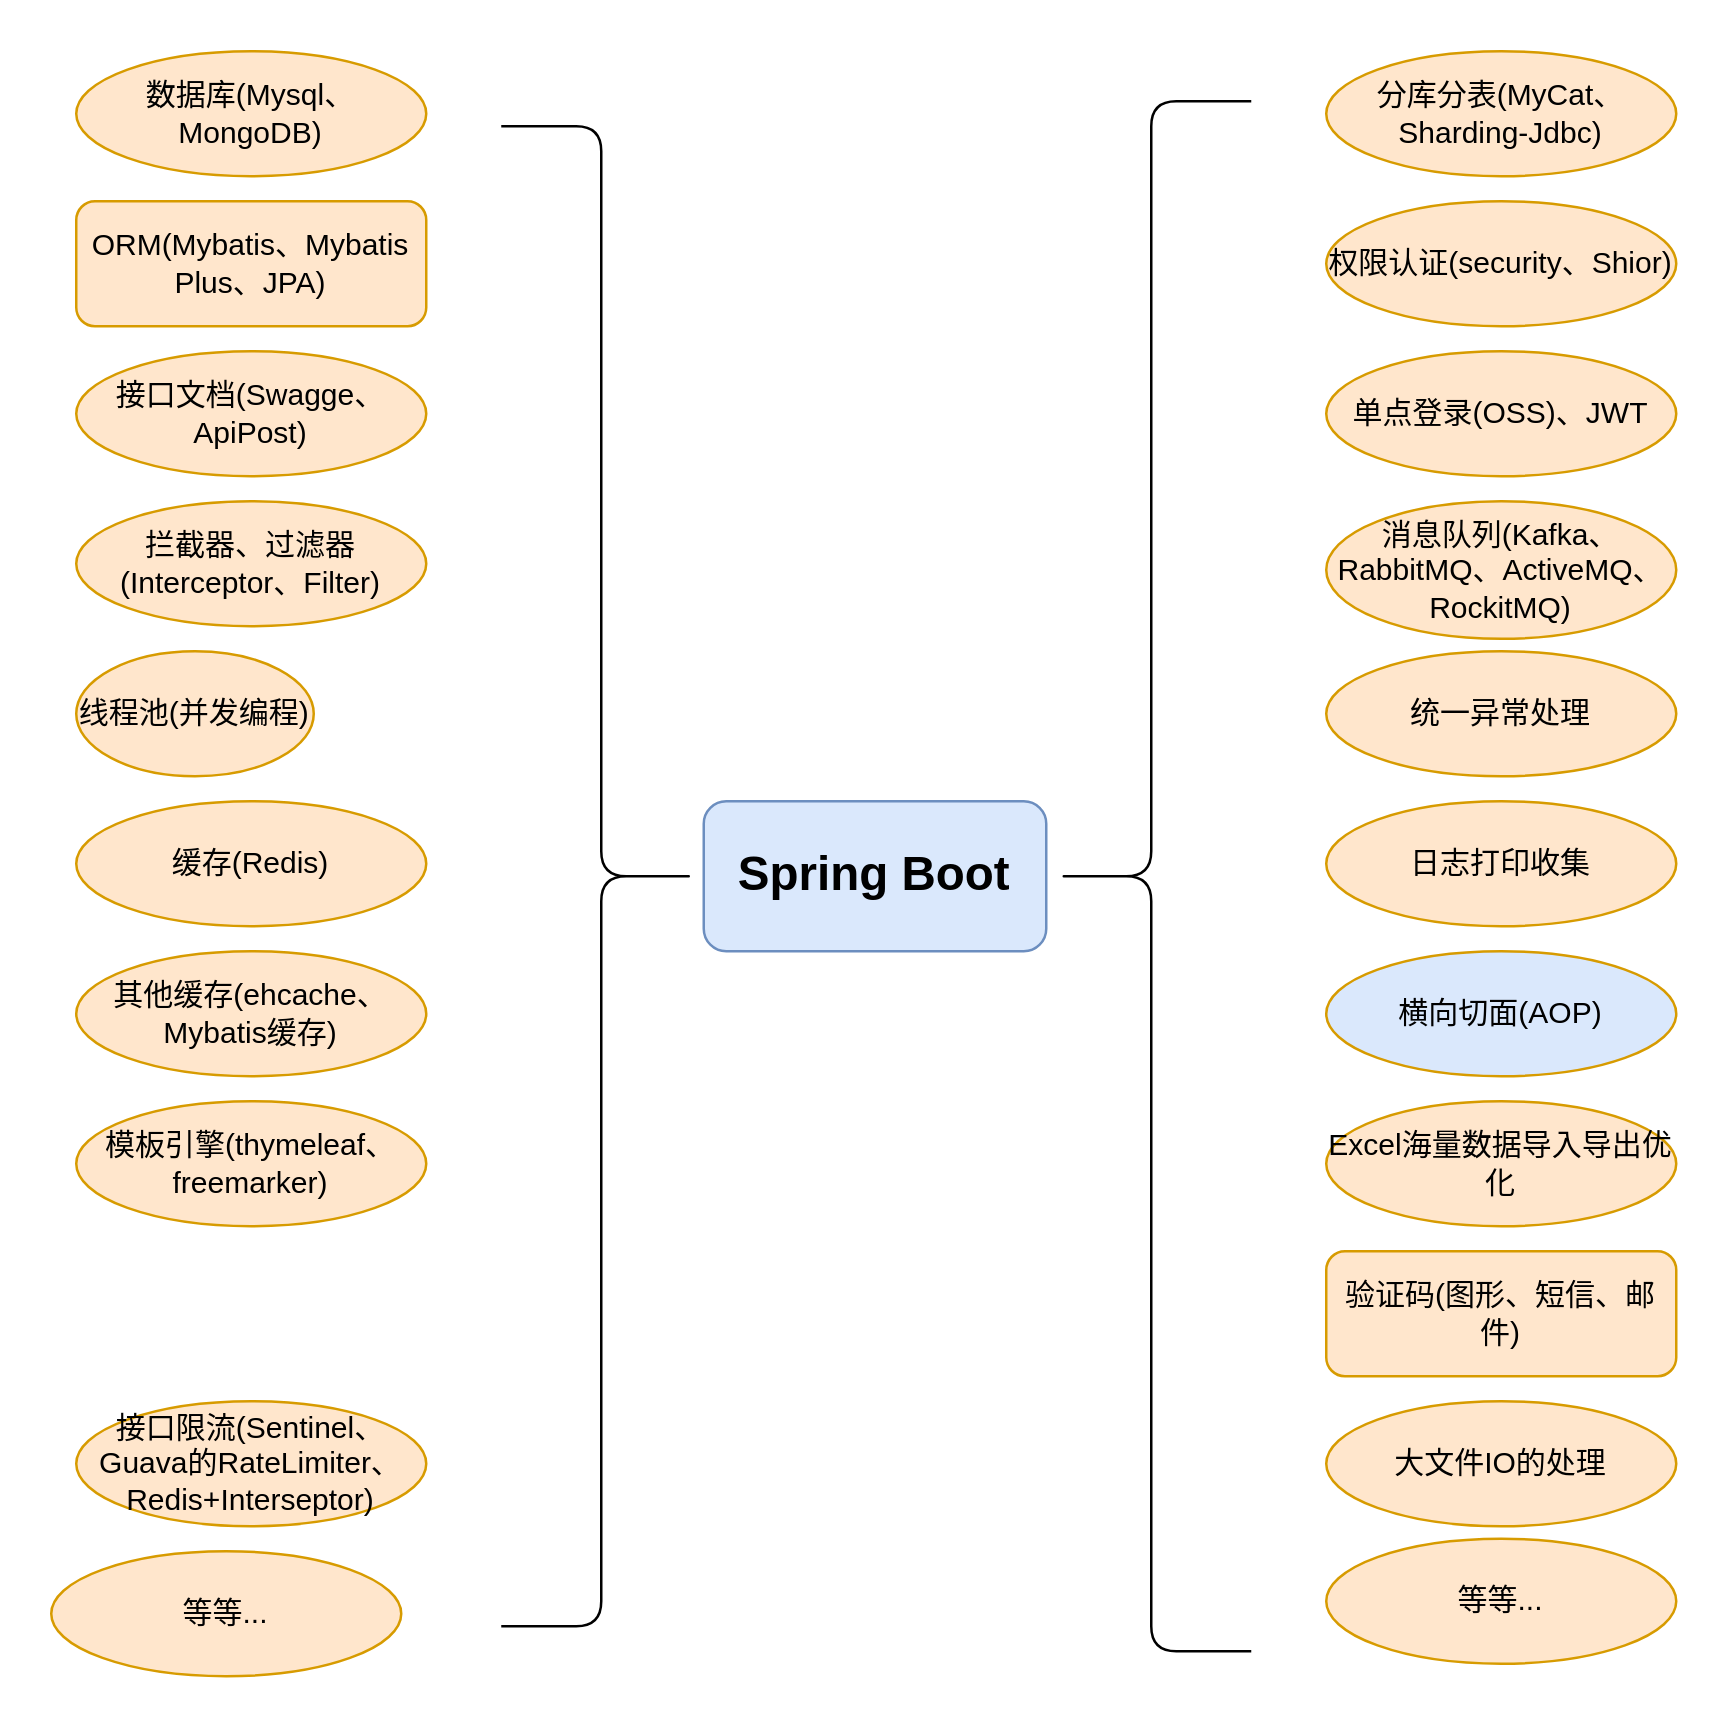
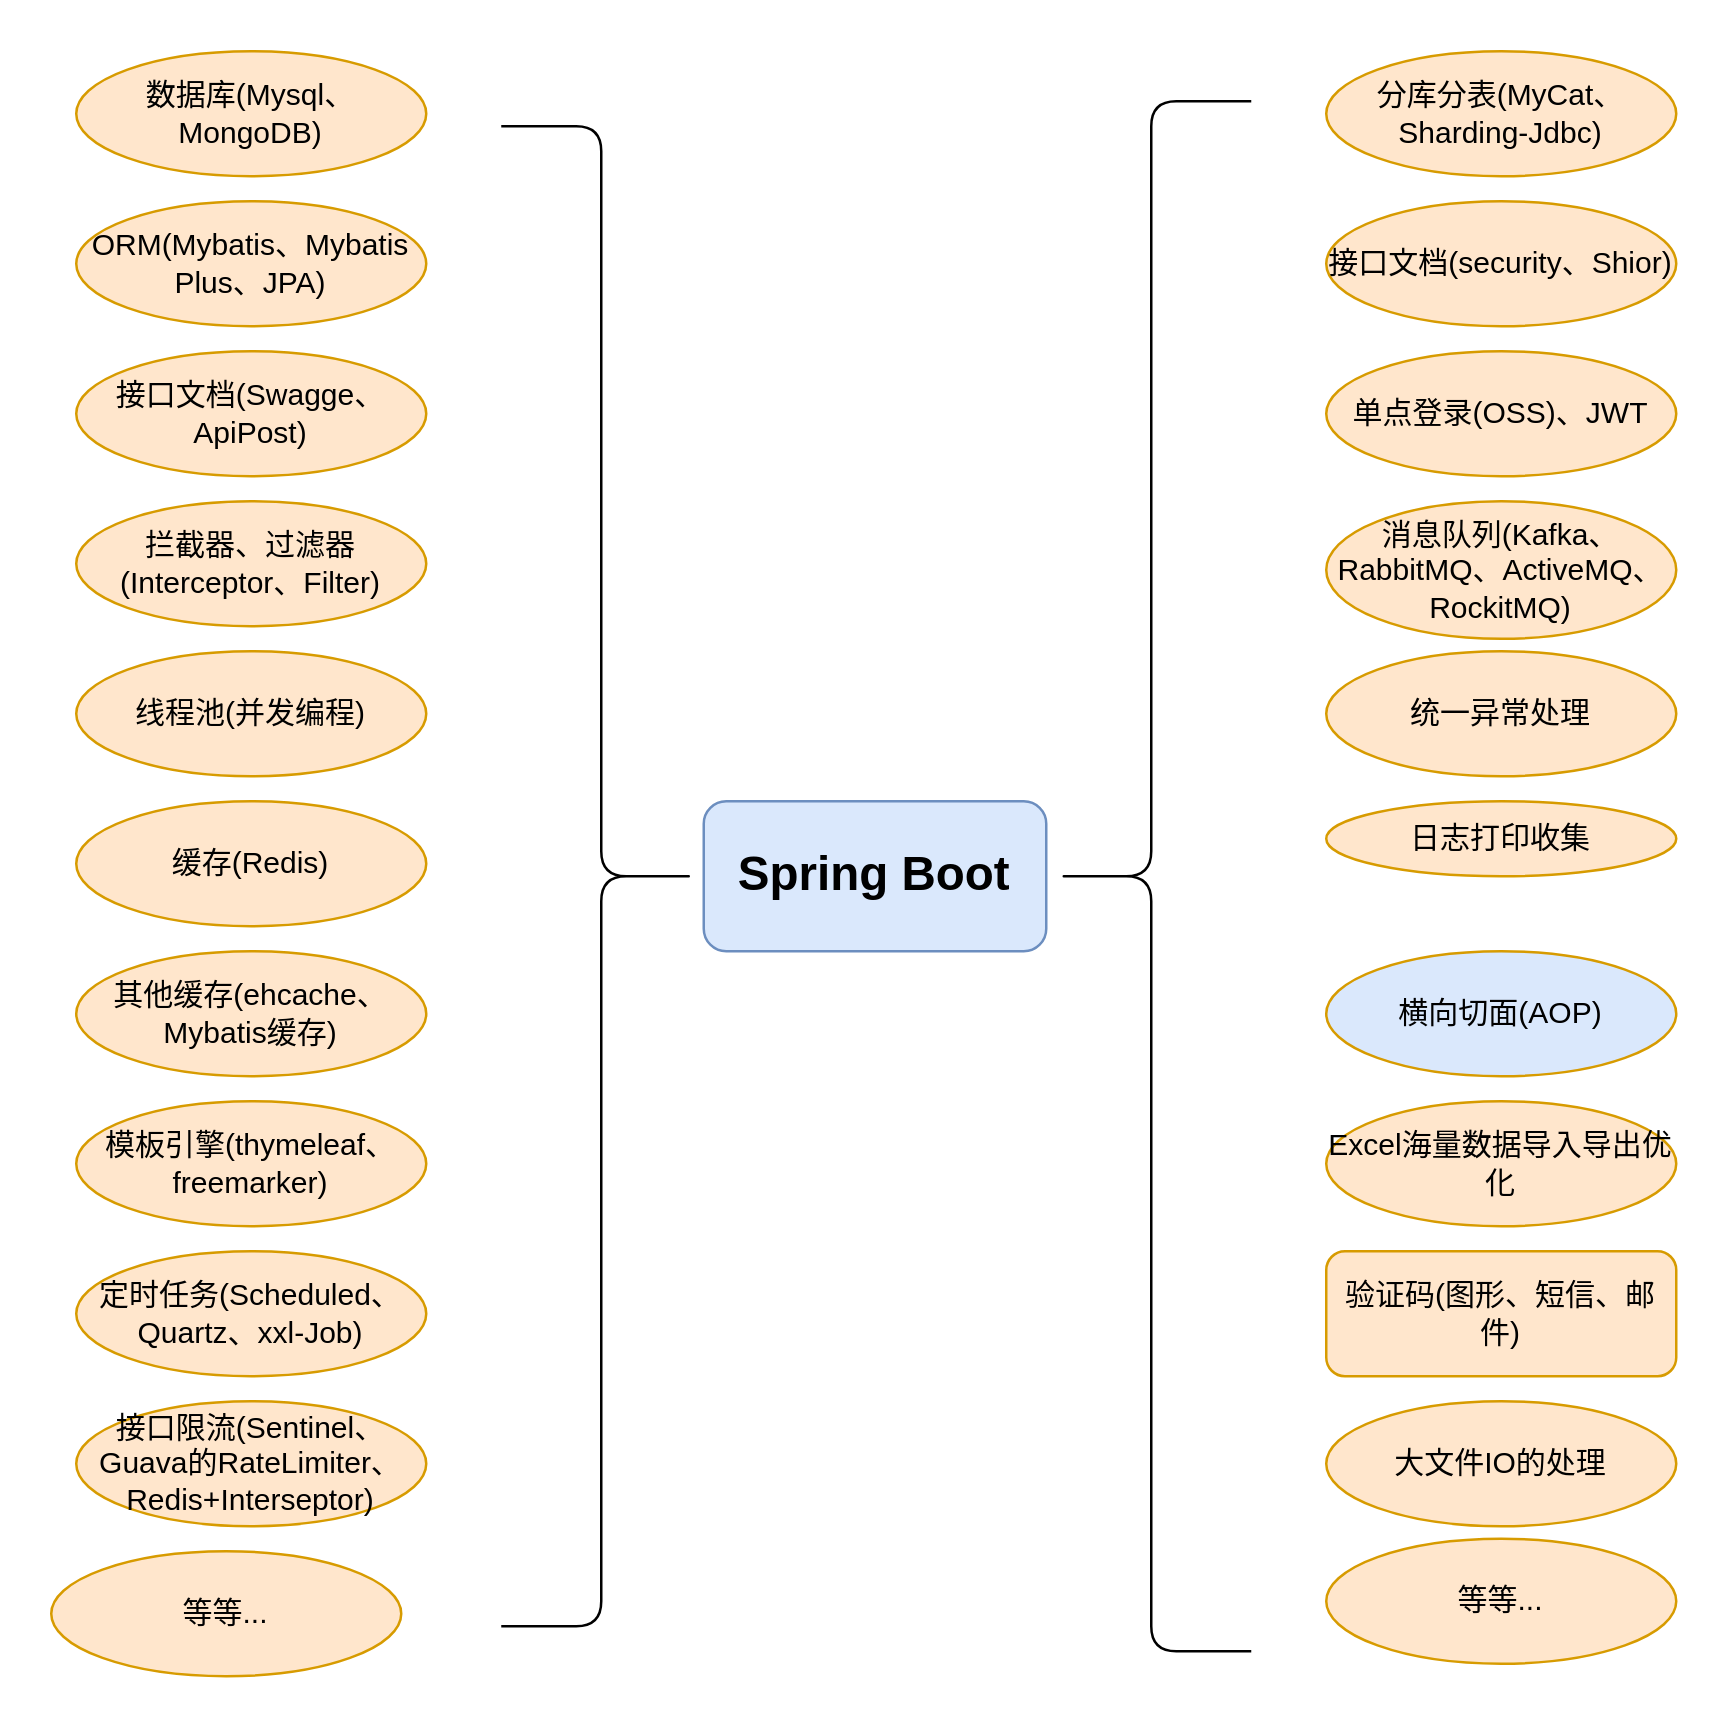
(251, 264) -> (251, 264)
(1501, 264) -> (1501, 264)
(195, 714) -> (251, 714)
(1501, 864) -> (1501, 839)
none -> (251, 1314)
